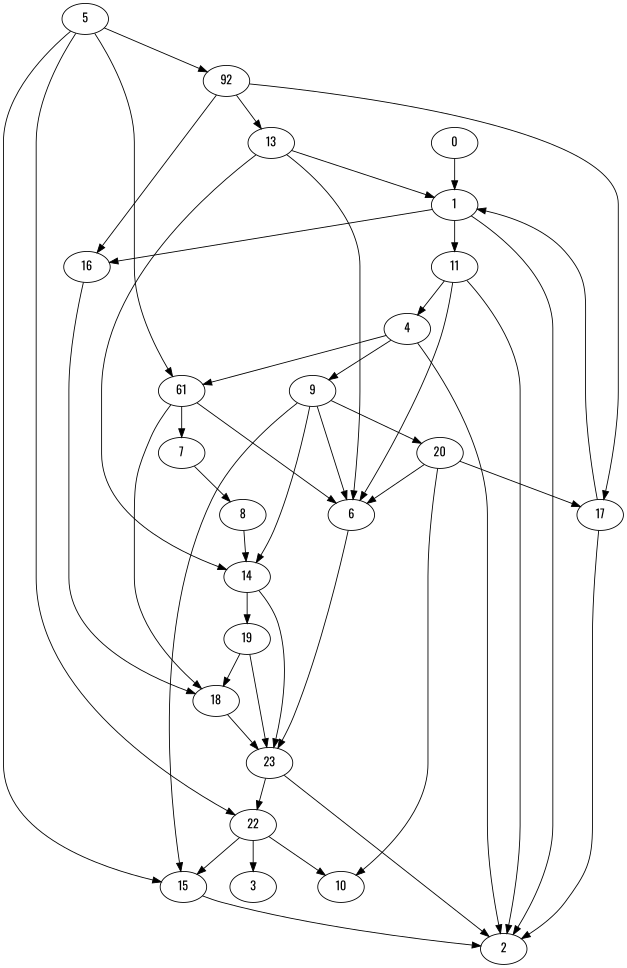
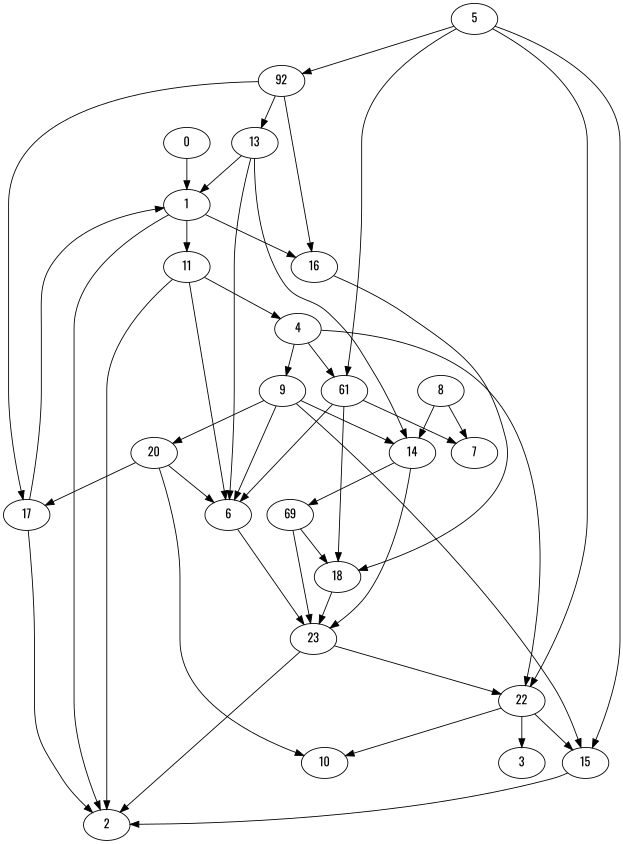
(209, 481) -> (456, 418)
(487, 626) -> (519, 440)
(247, 639) -> (290, 515)
